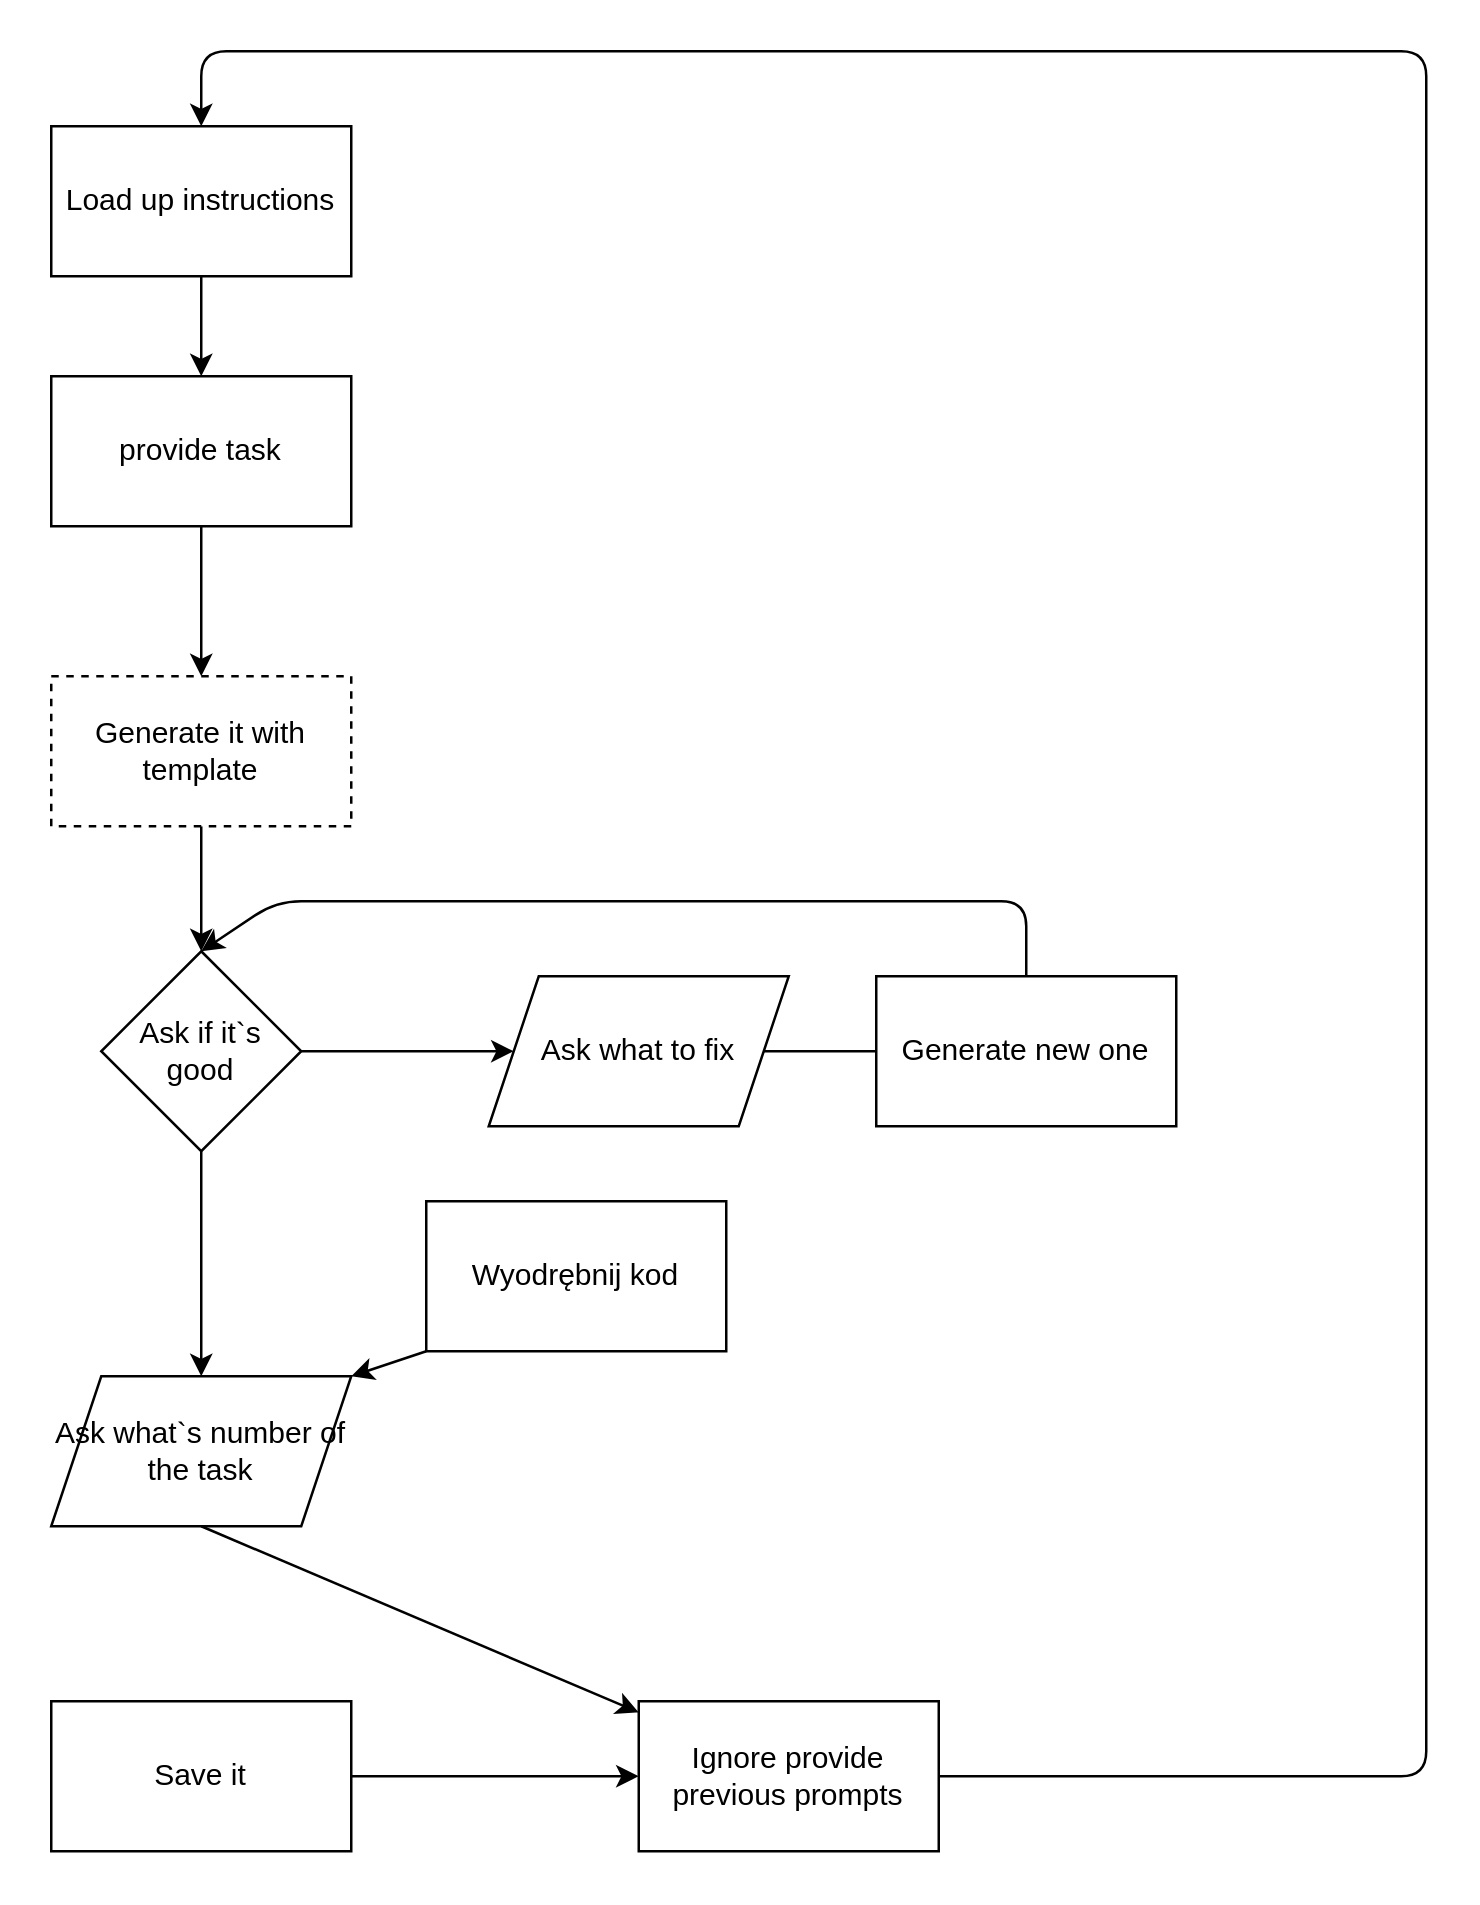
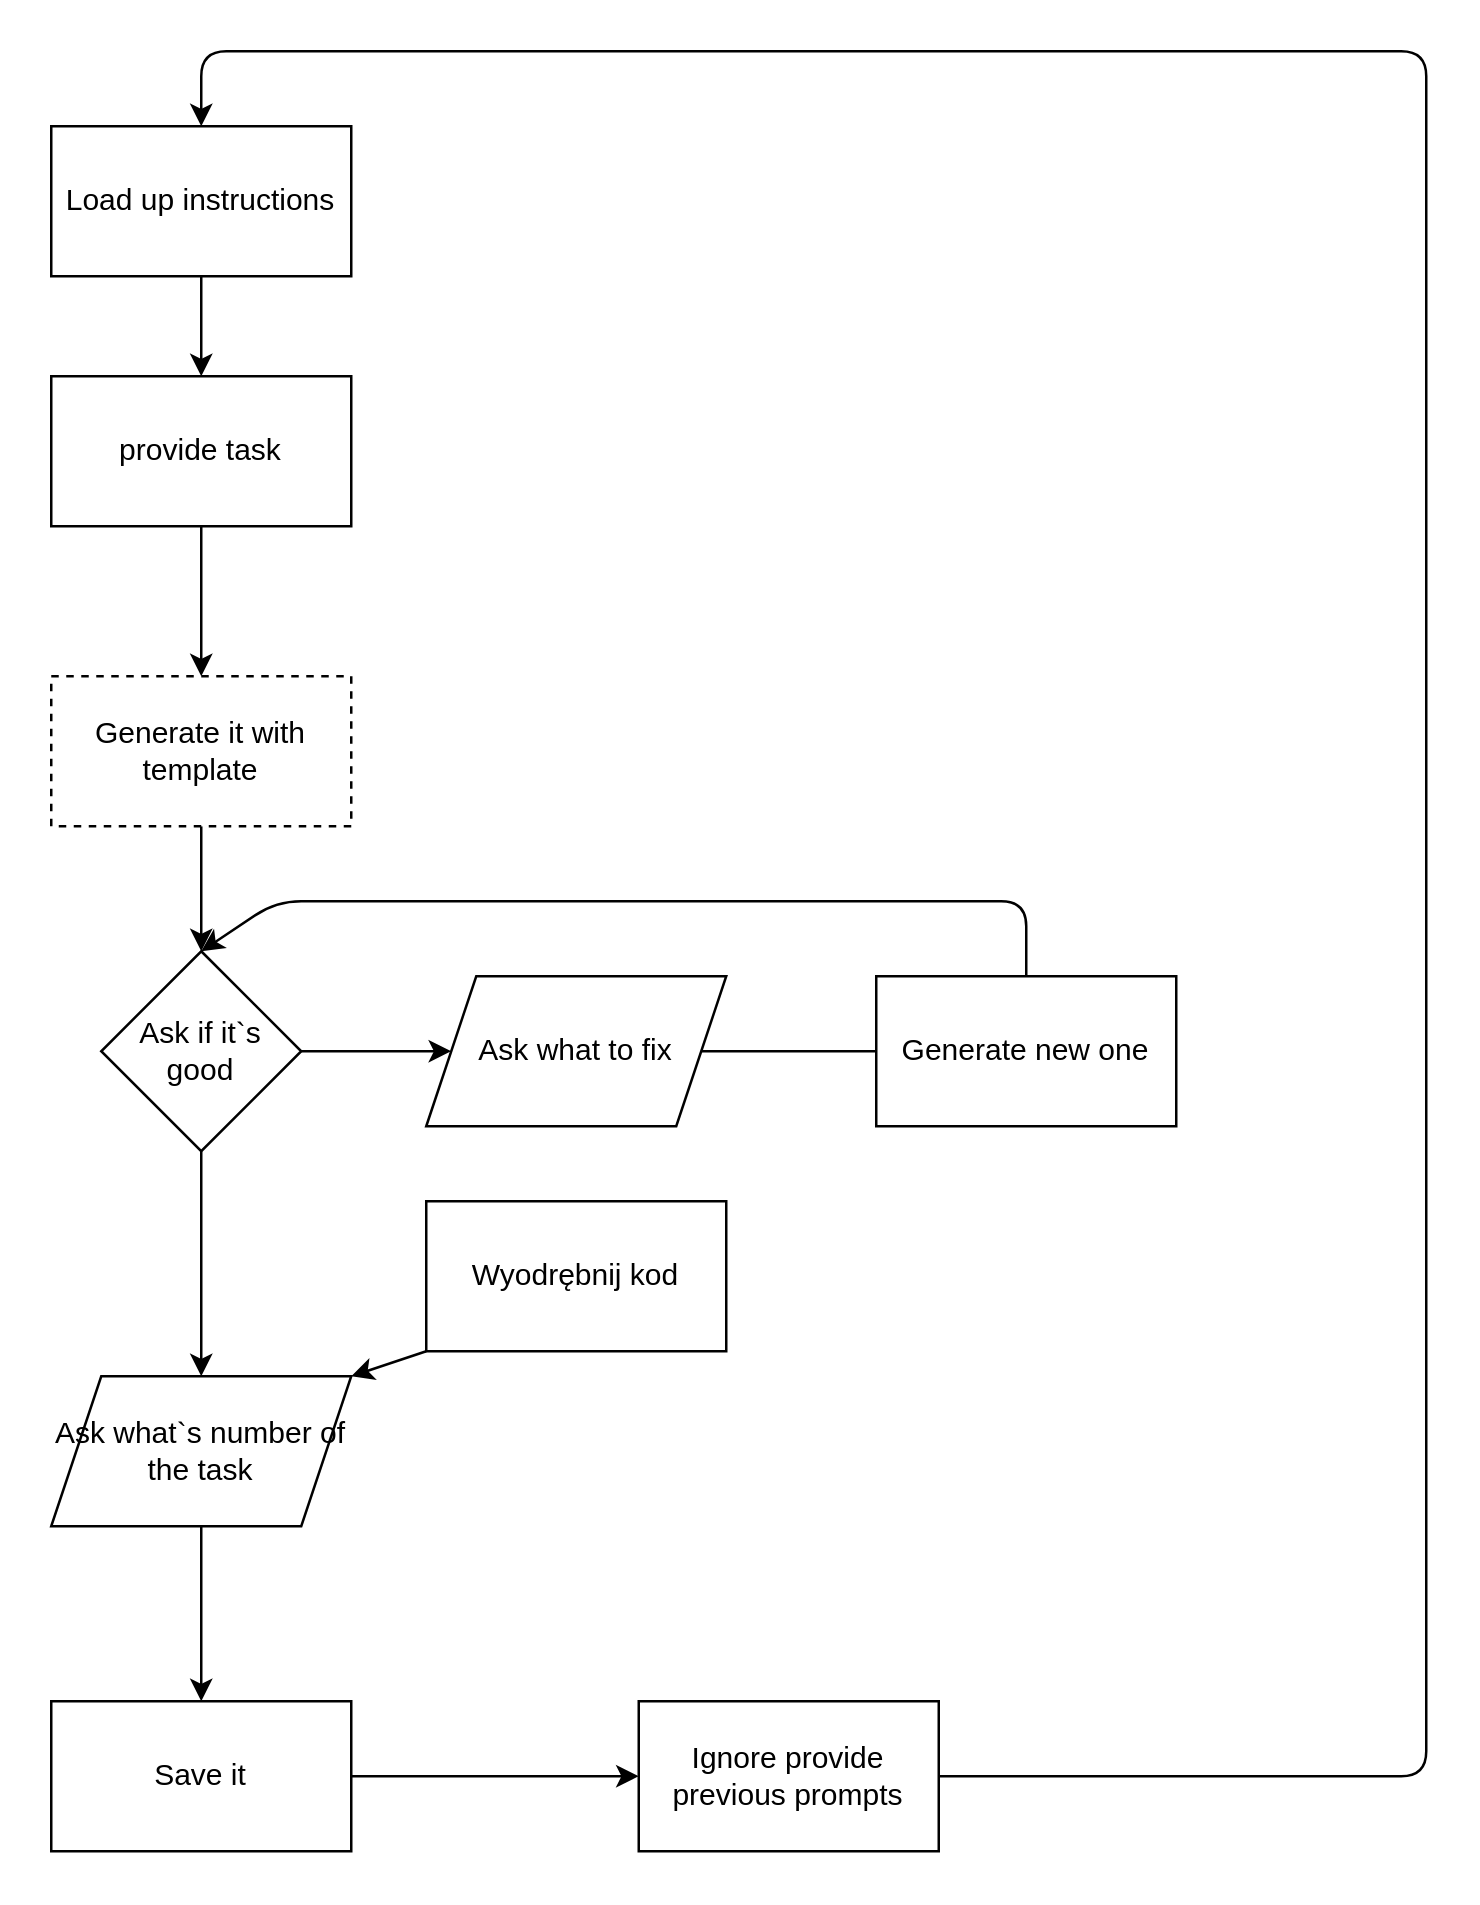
(639, 1051) -> (576, 1051)
(412, 1616) -> (201, 1605)
